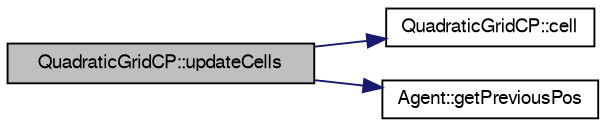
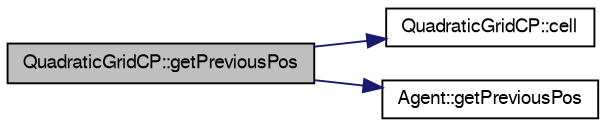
(161, 63) -> (161, 63)
